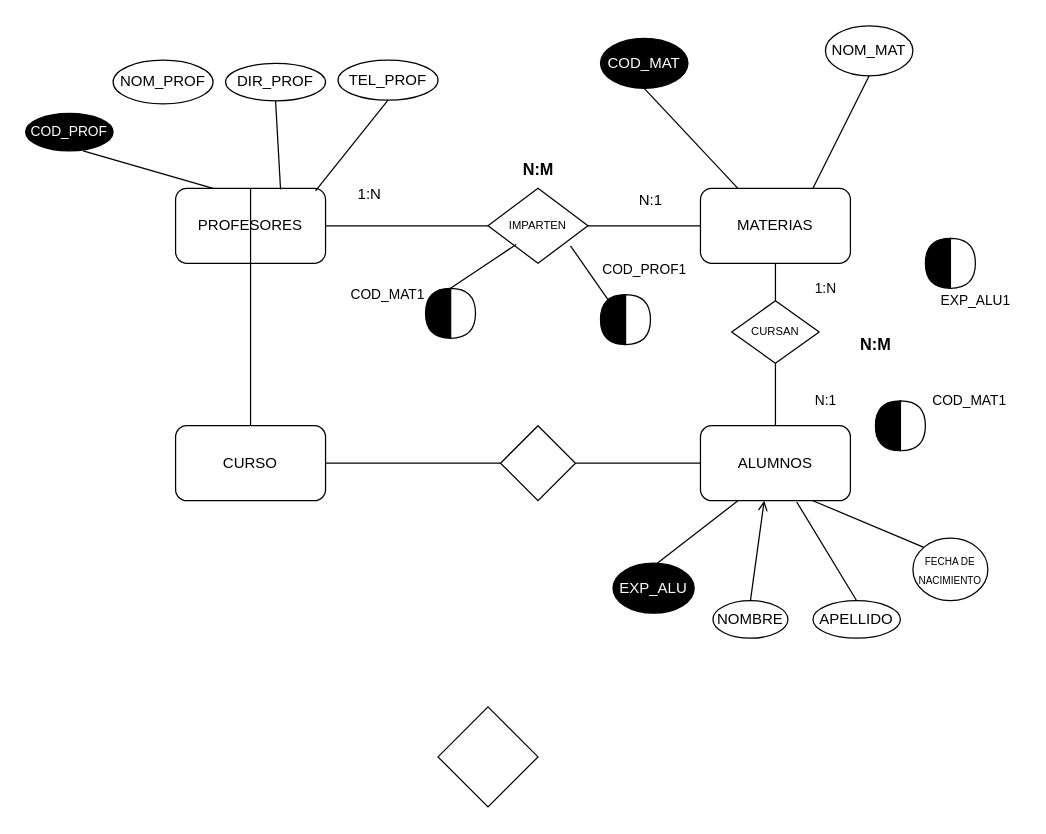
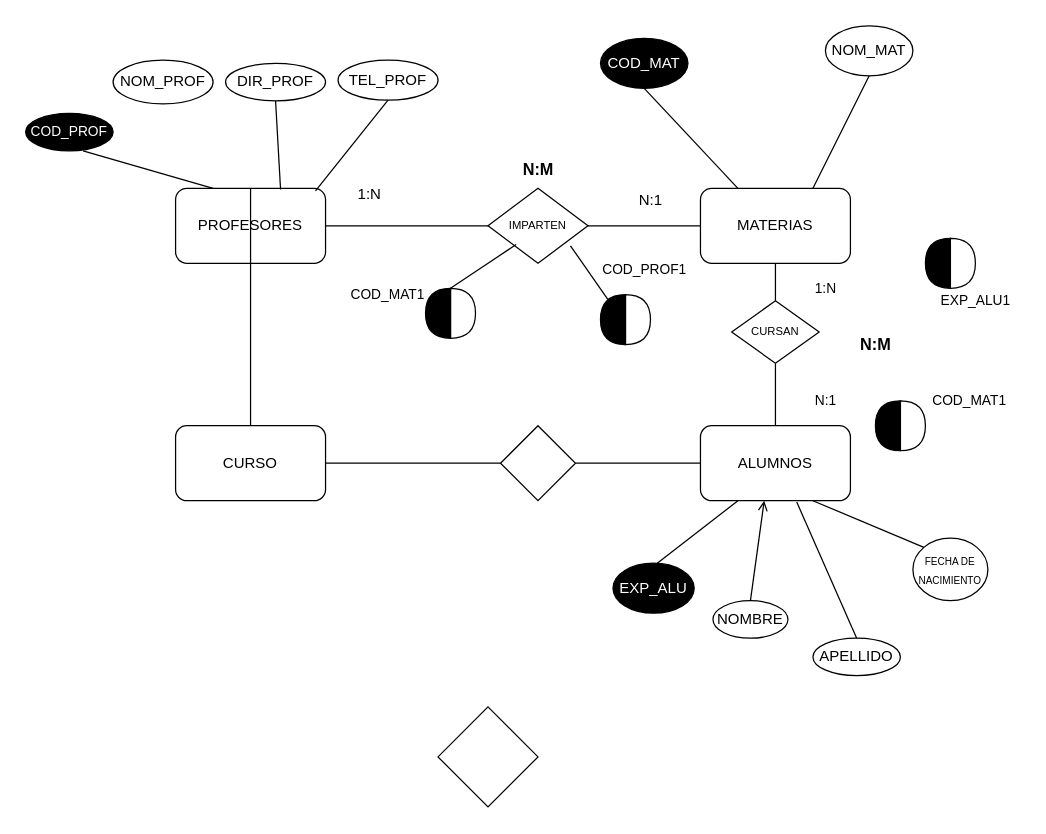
(857, 619) -> (857, 657)
